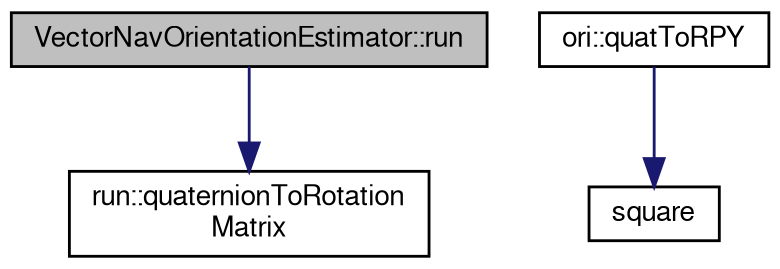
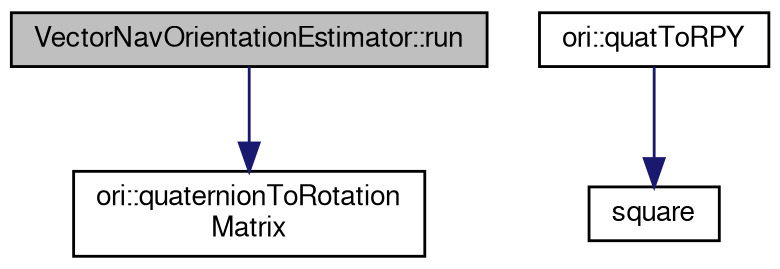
(249, 214) -> (249, 214)
